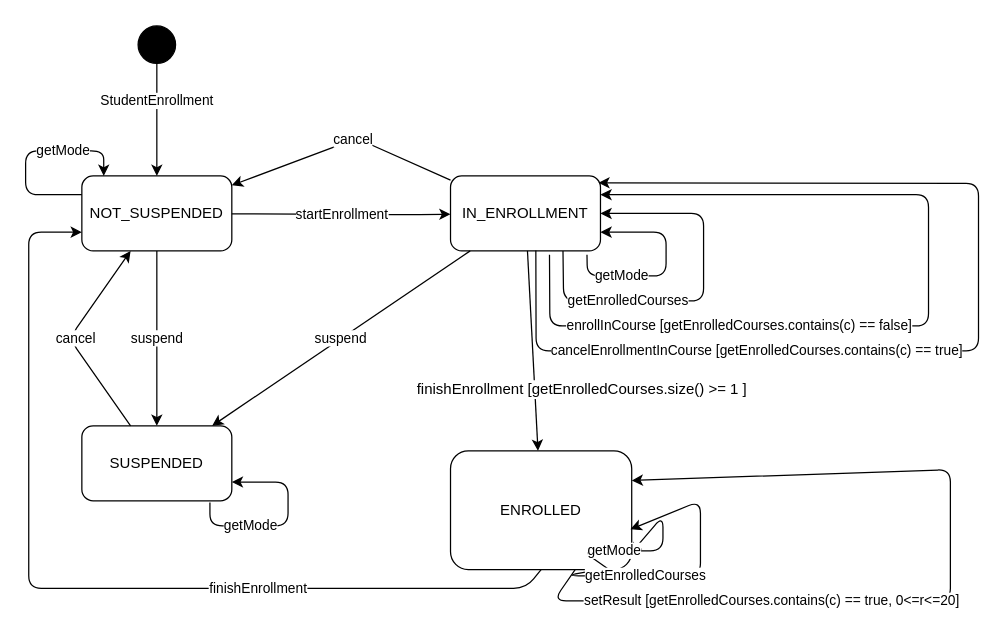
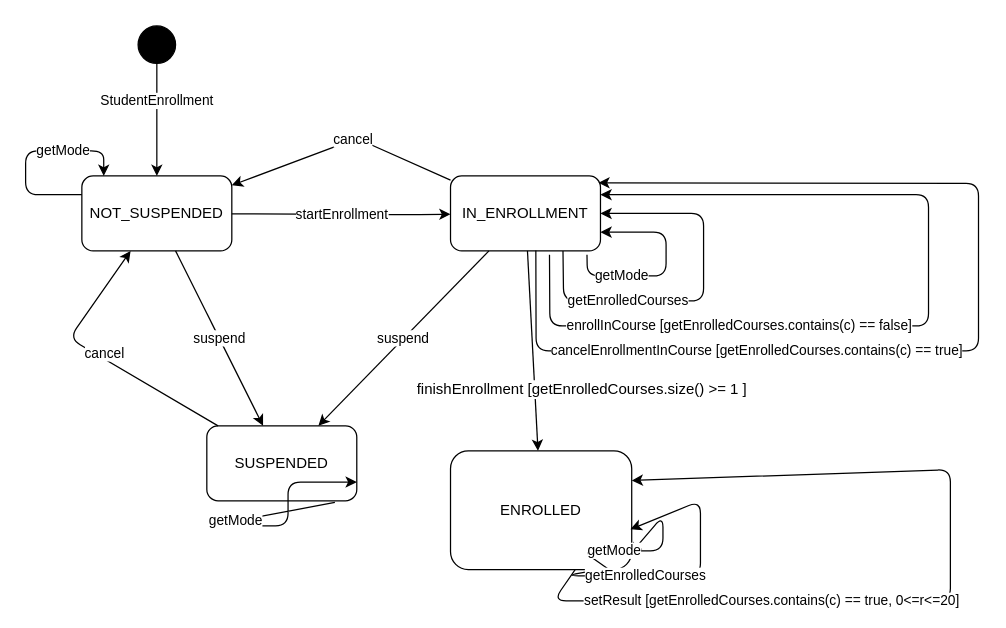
(157, 463) -> (282, 463)
(95, 588) -> none
